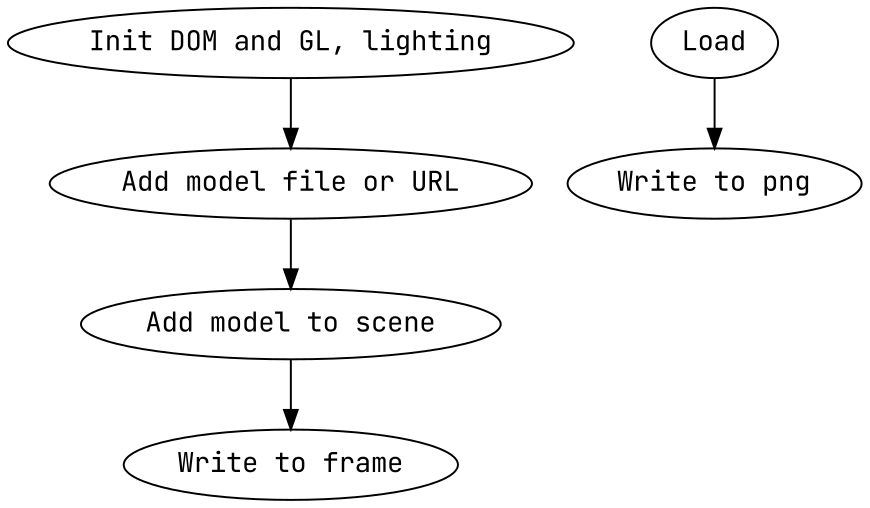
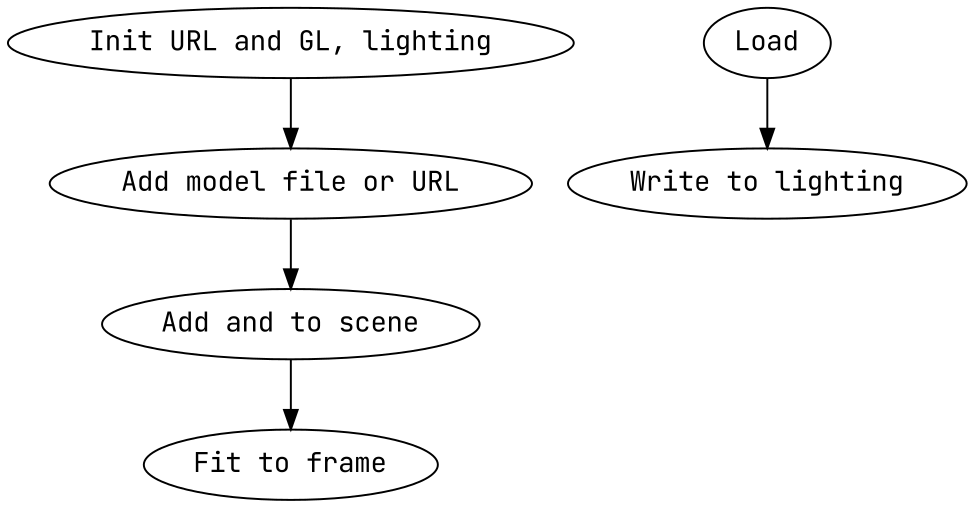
(291, 43) -> (291, 43)
(715, 184) -> (767, 184)
(291, 324) -> (291, 324)
(291, 465) -> (291, 465)
